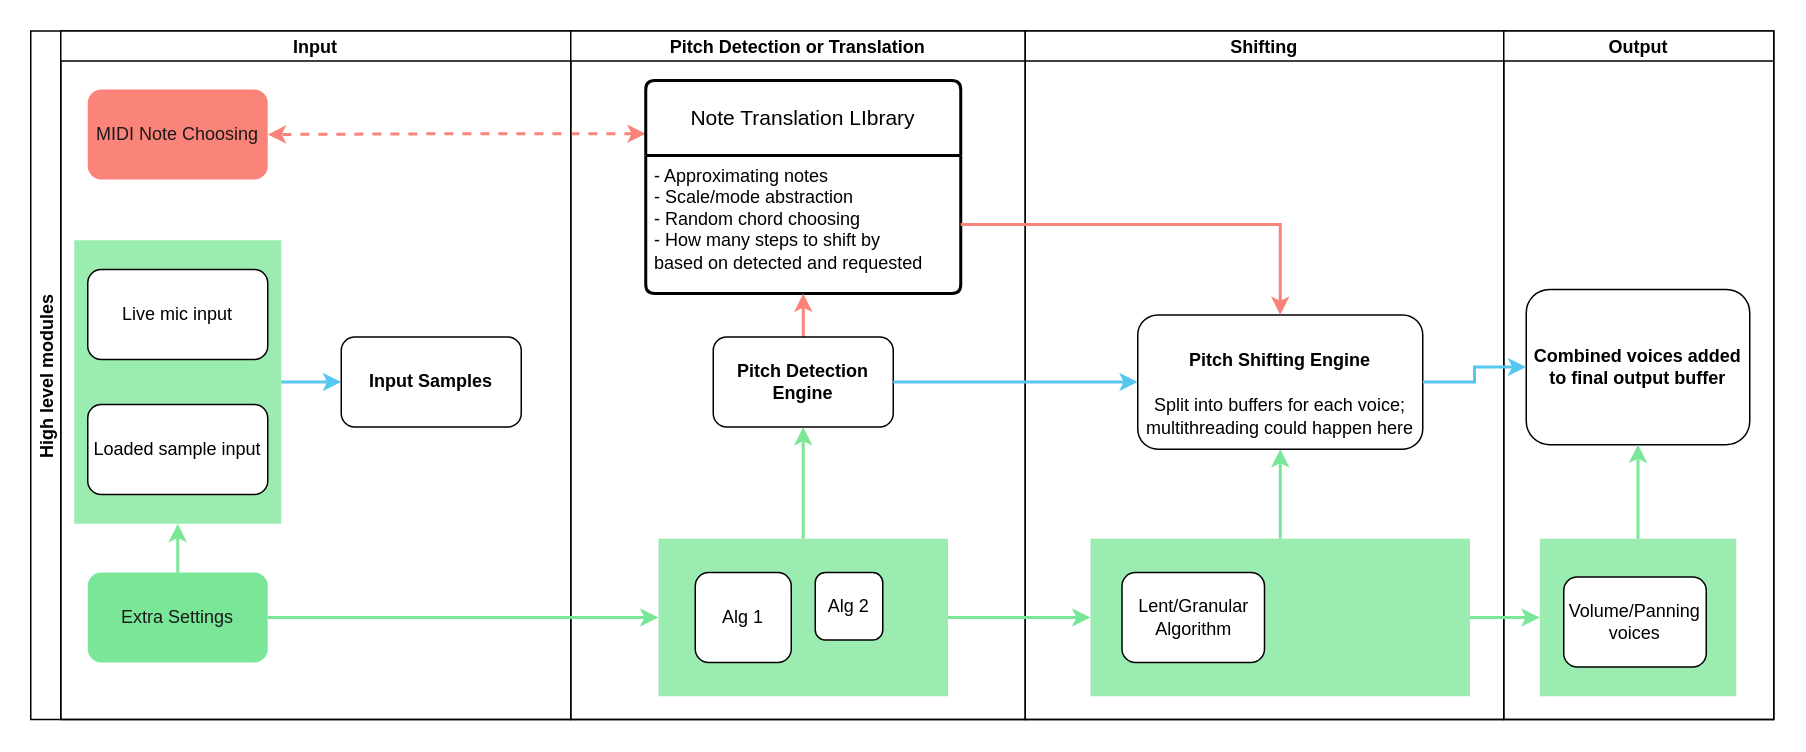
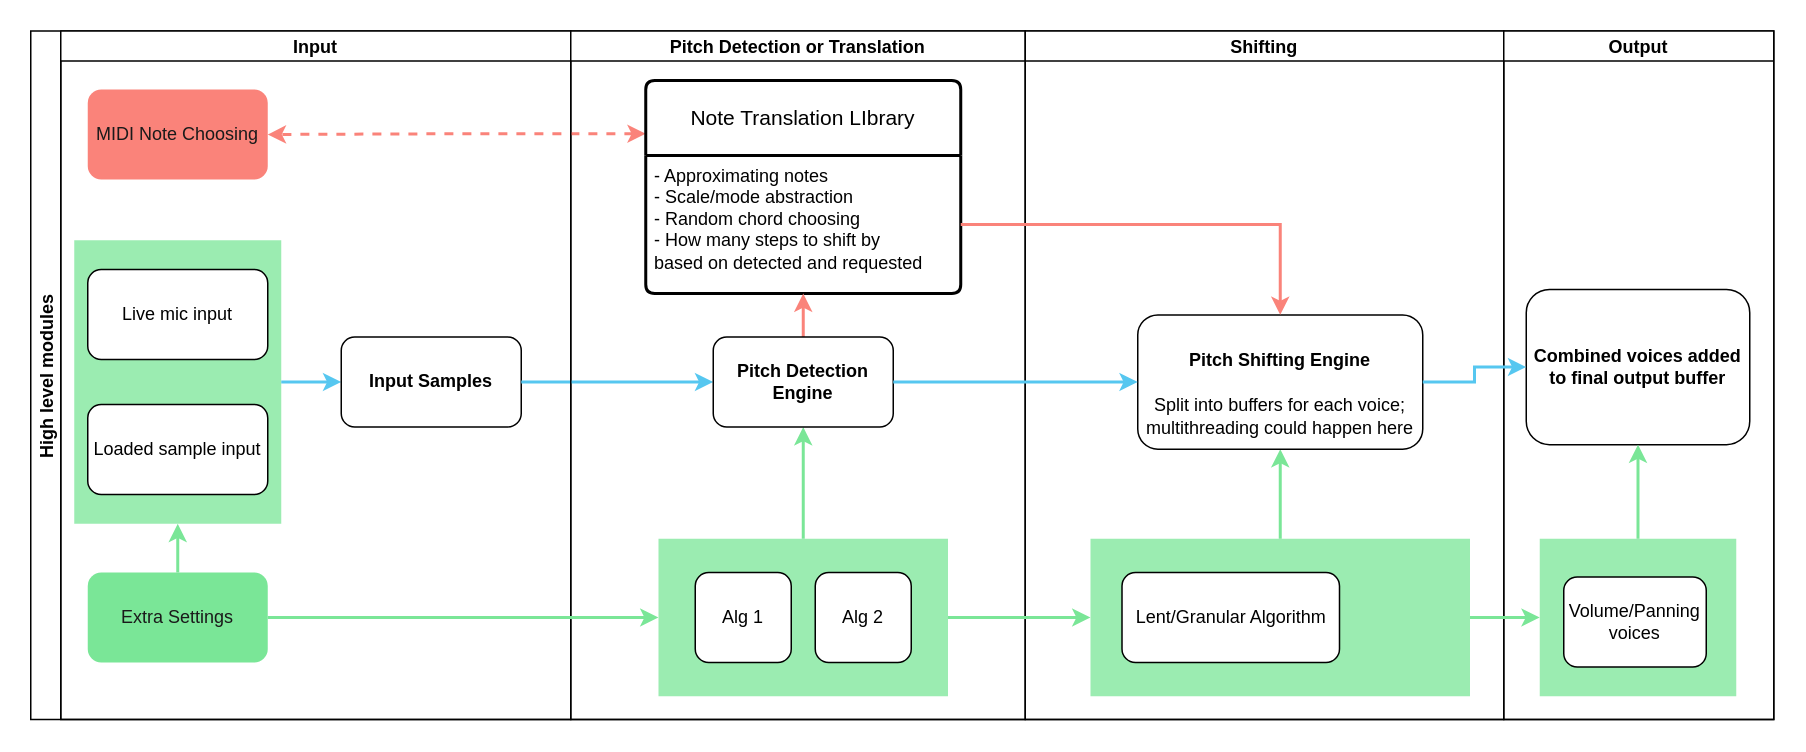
none -> (611, 382)
(849, 606) -> (863, 617)
(1193, 617) -> (1231, 617)
